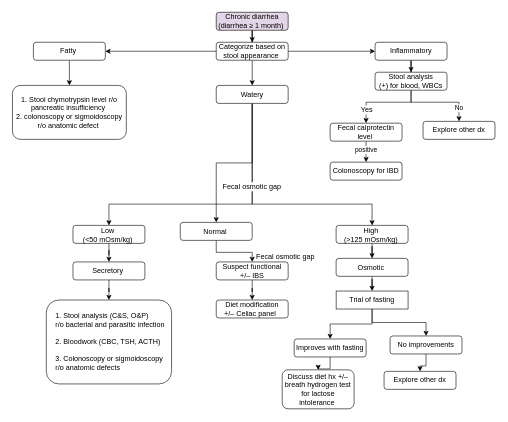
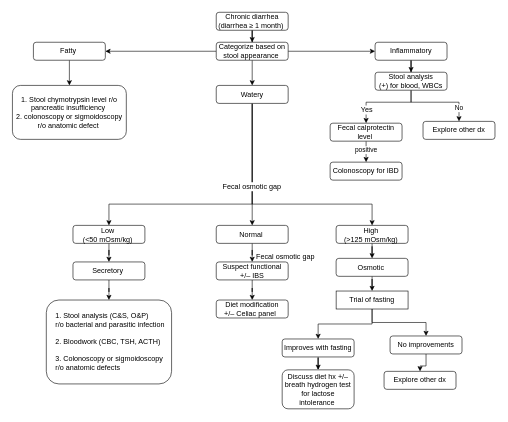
(252, 21) -> (252, 21)
(216, 232) -> (252, 235)
(330, 348) -> (318, 348)
